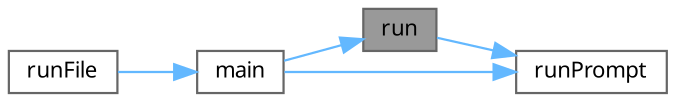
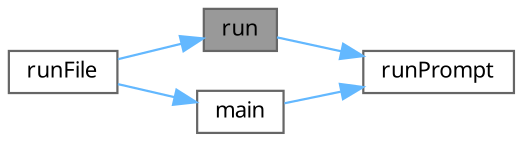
(313, 53) -> (150, 51)
